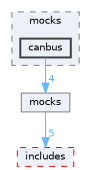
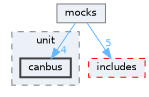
(46, 21) -> (46, 41)
(46, 72) -> (65, 38)
